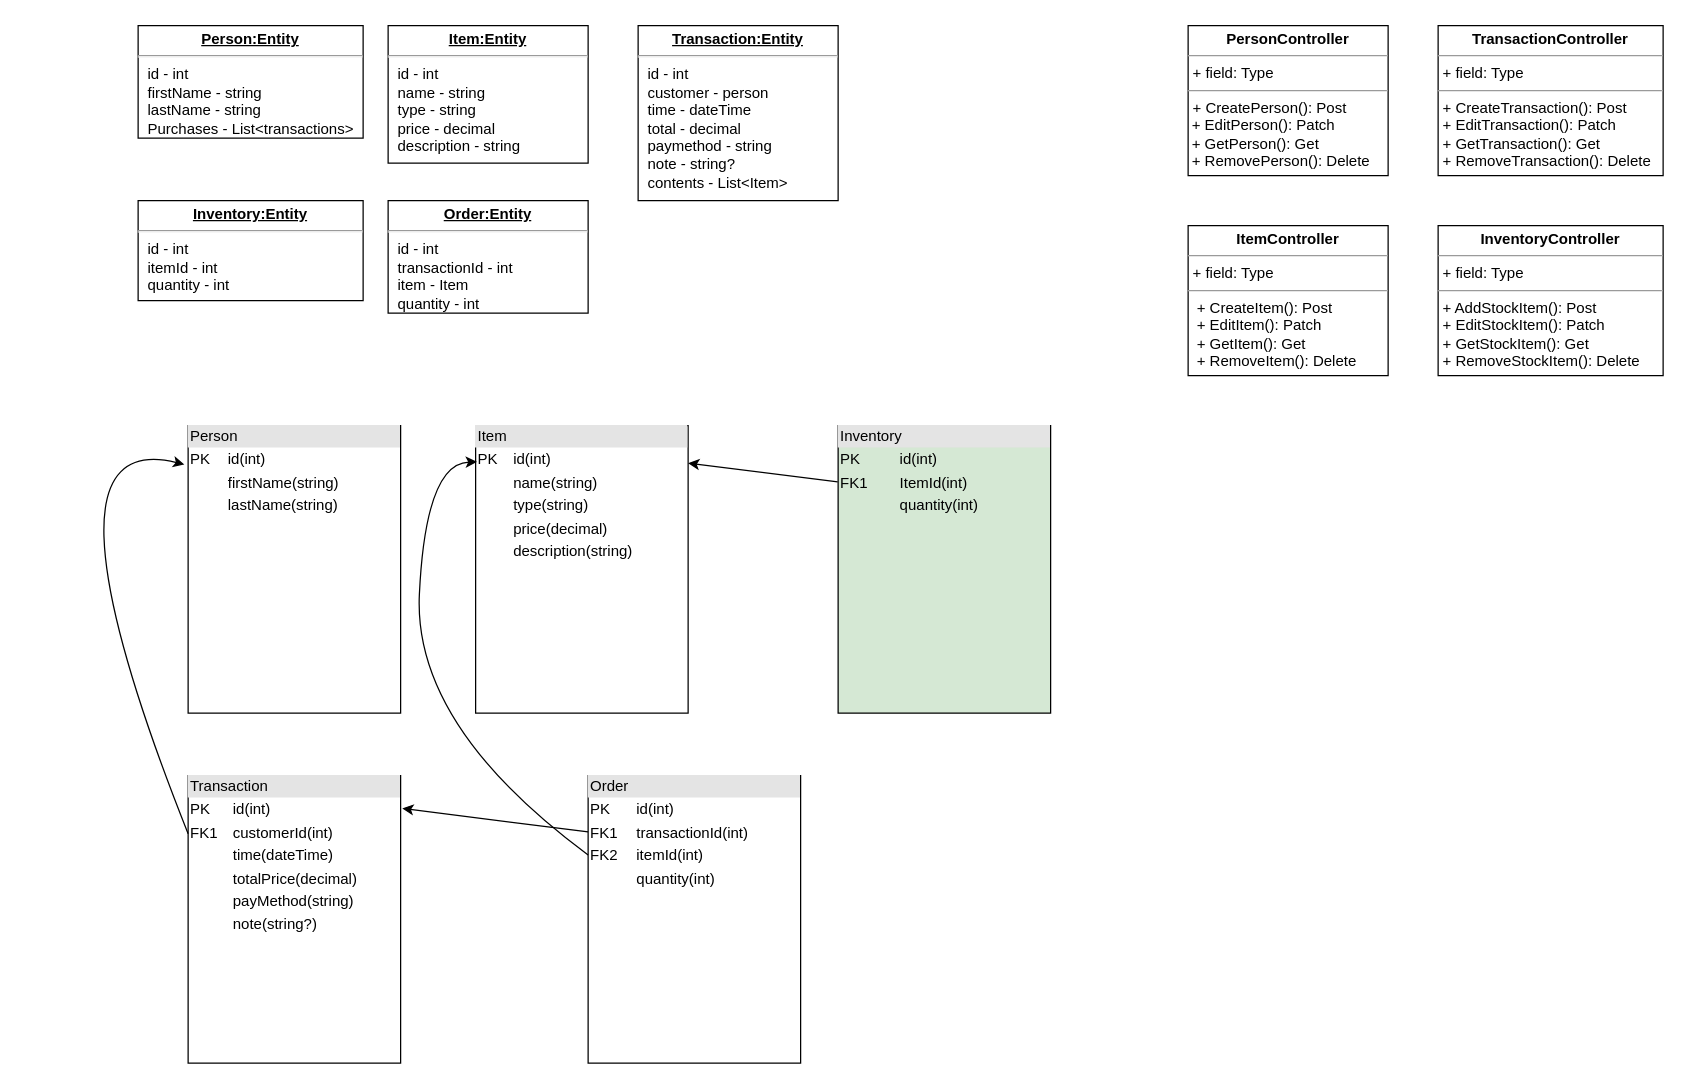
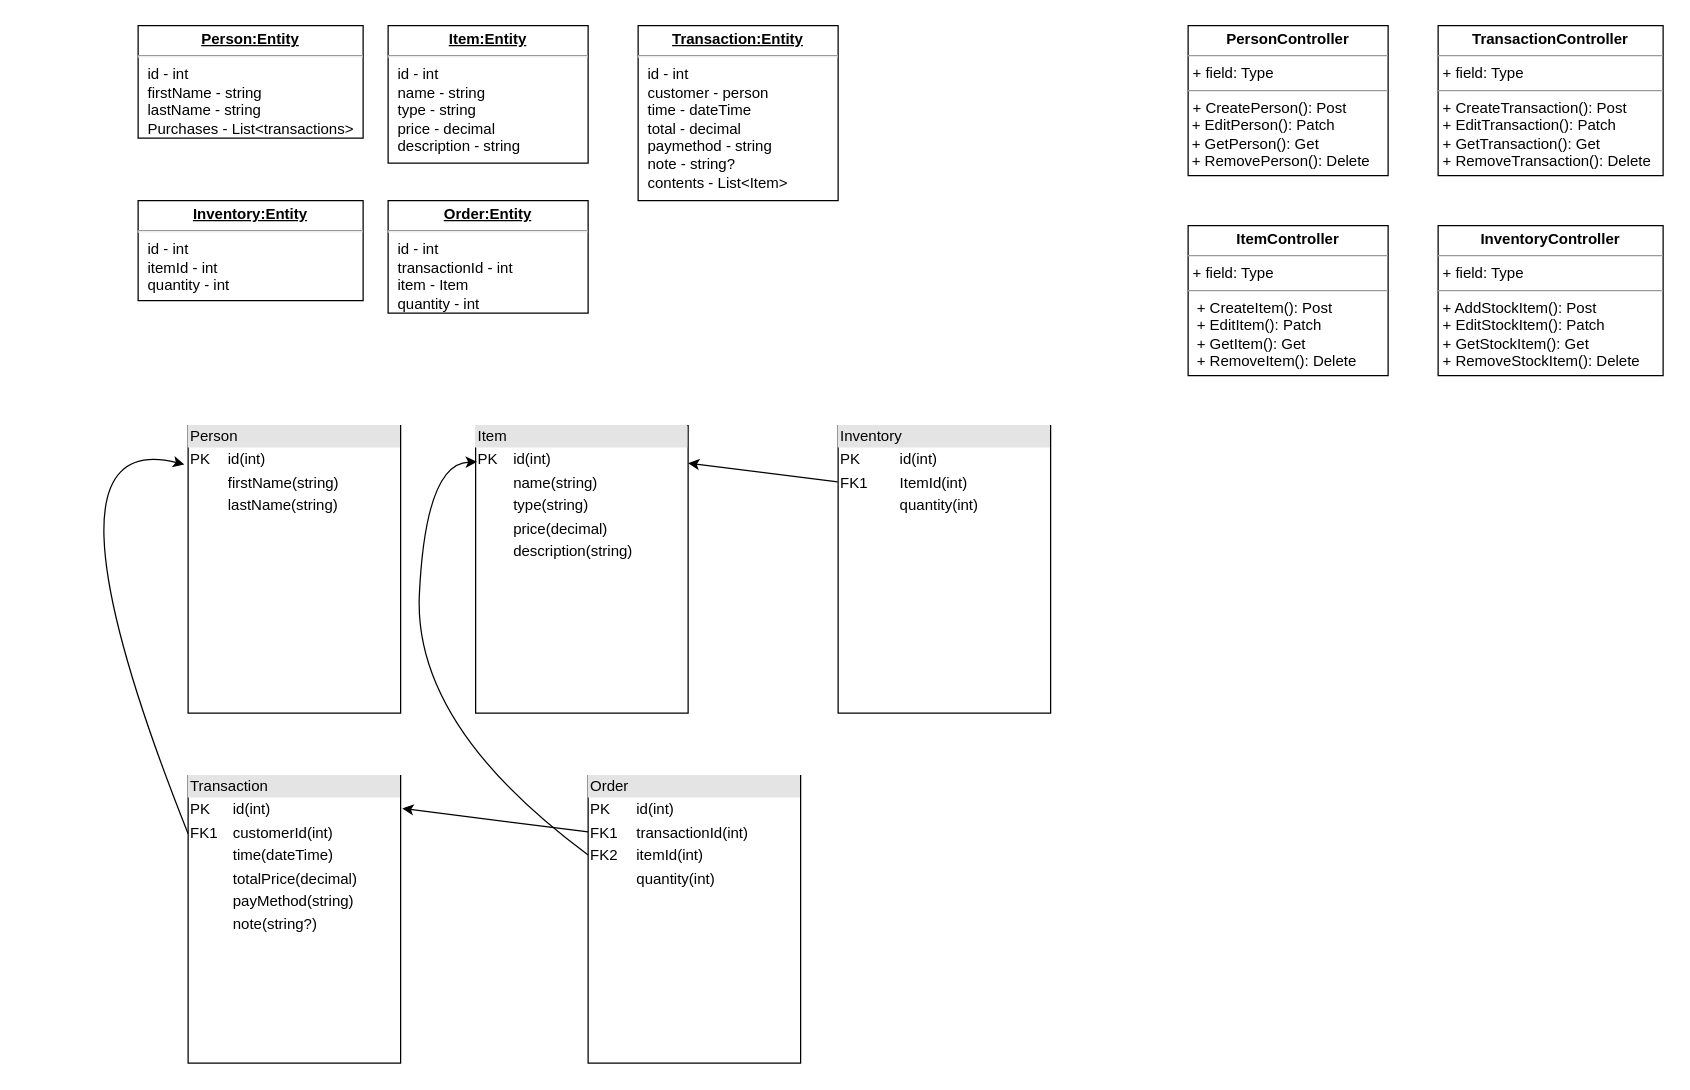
(944, 569) -> (944, 569)
